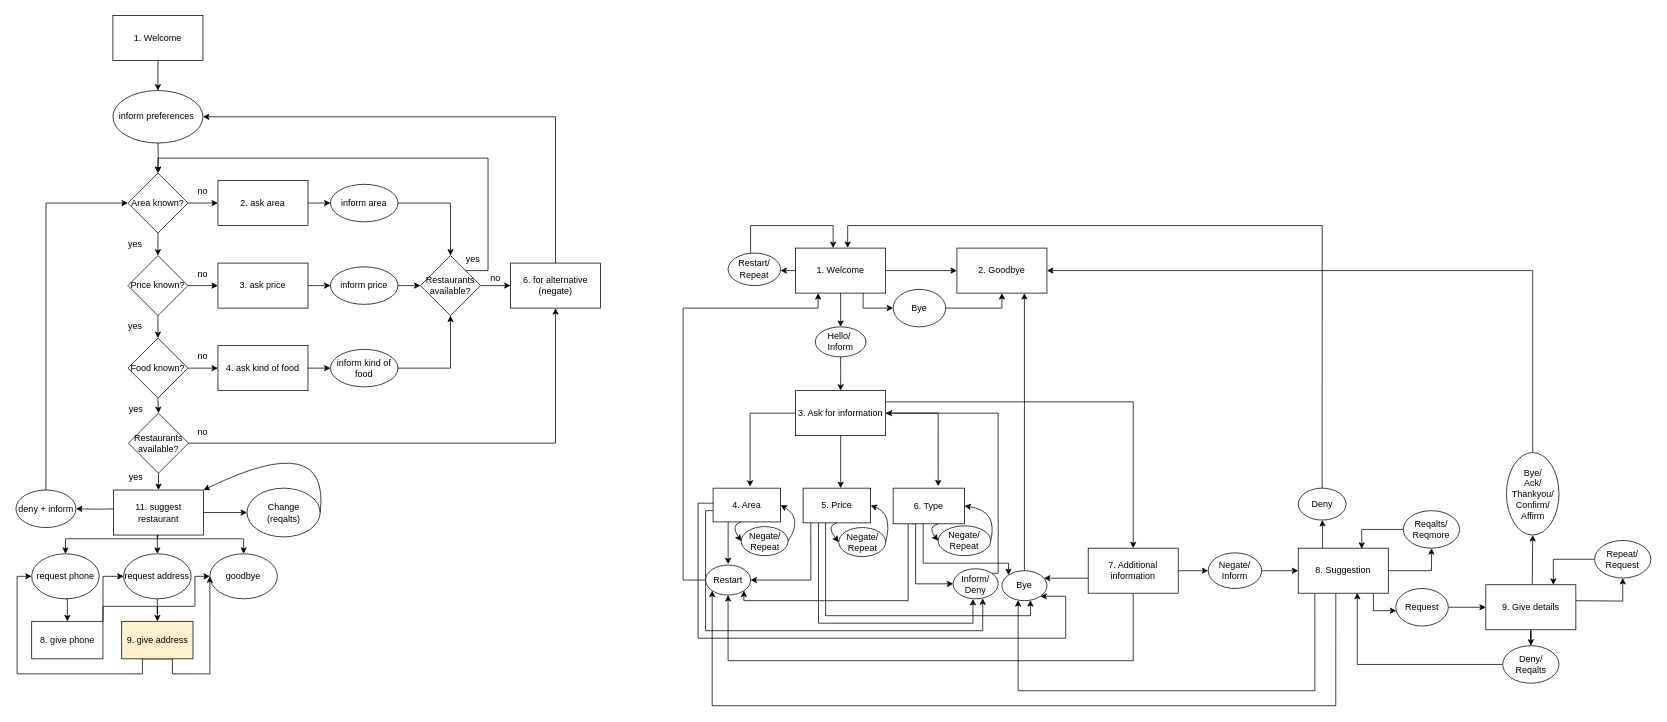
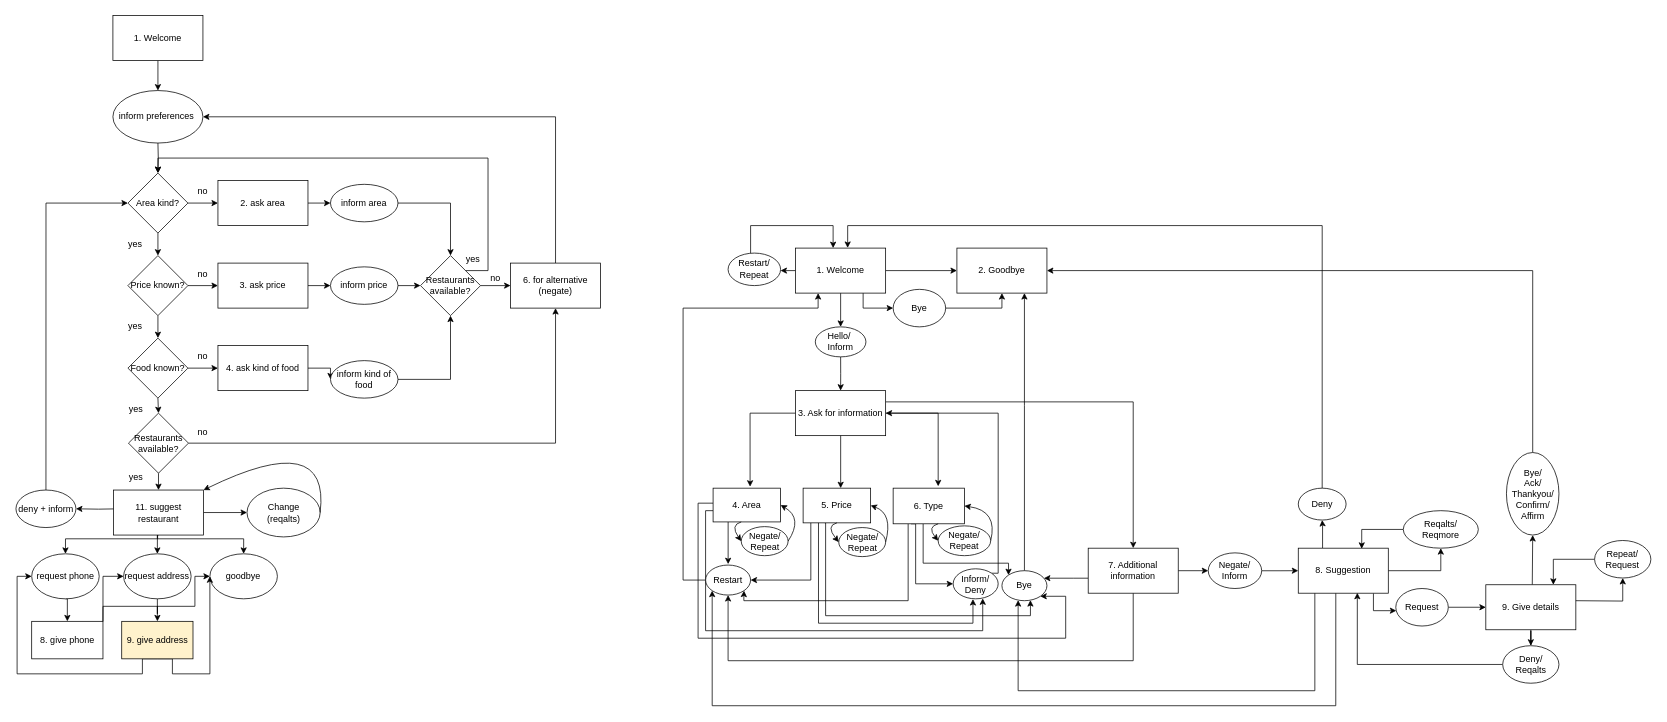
(158, 203) -> (158, 203)
(364, 368) -> (364, 379)
(1431, 529) -> (1440, 529)
